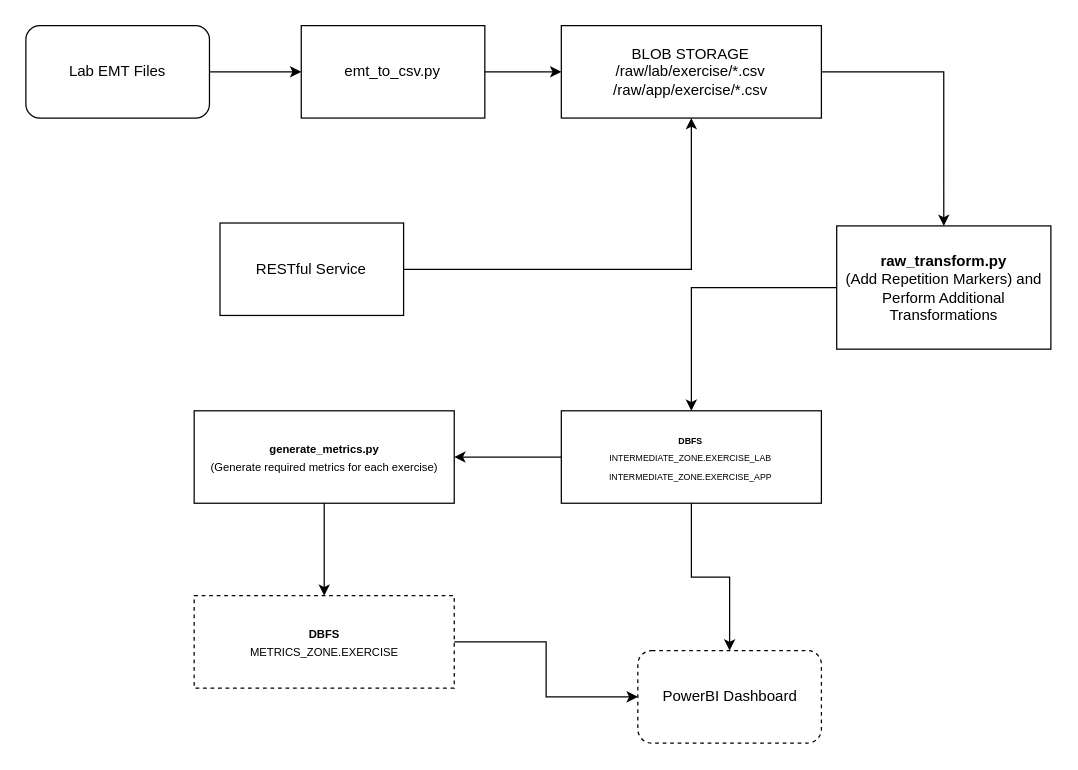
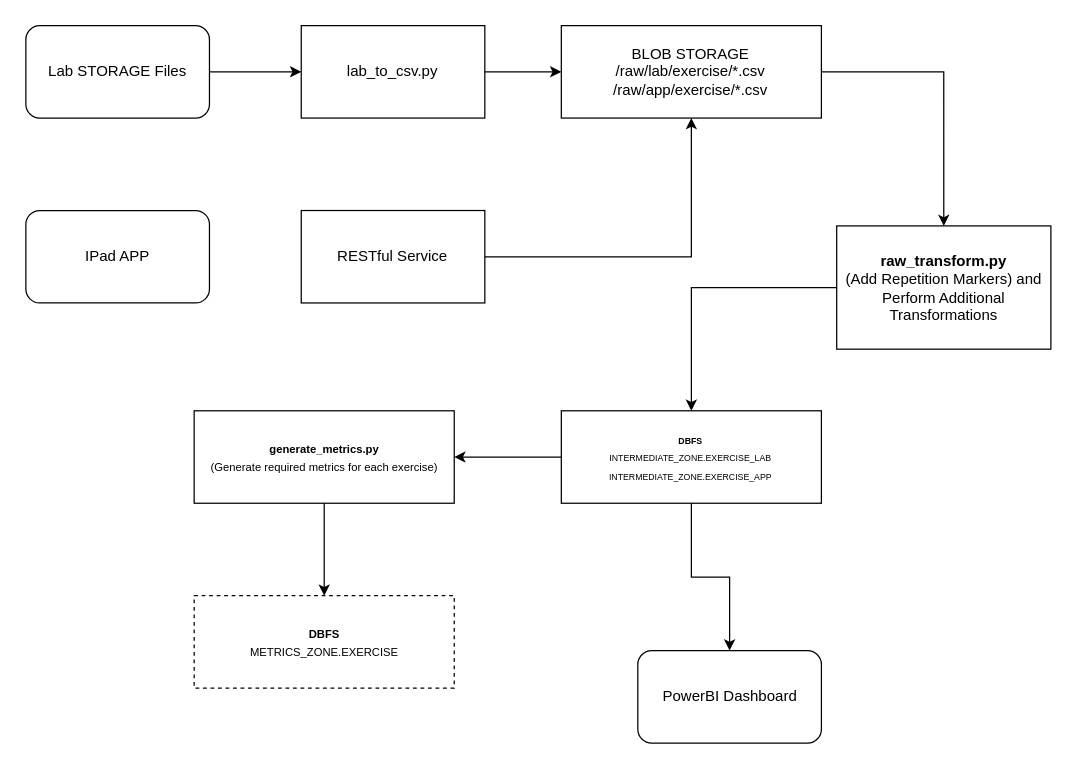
(118, 72) -> (118, 72)
(393, 72) -> (393, 72)
none -> (117, 257)
(312, 269) -> (393, 257)
(546, 665) -> none
(729, 697) -> (729, 697)
